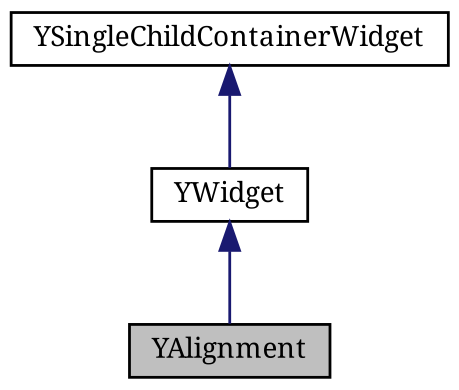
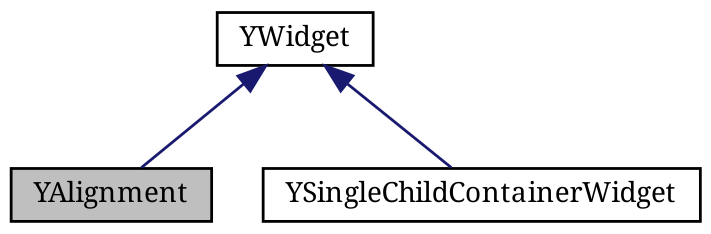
(230, 132) -> (399, 126)
